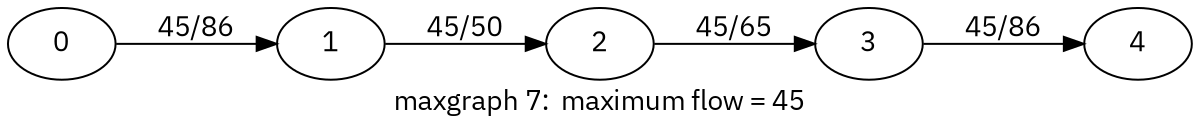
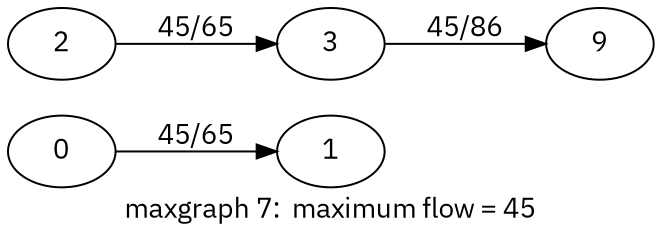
(196, 29) -> (196, 137)
(455, 44) -> none
(1138, 44) -> (600, 44)
